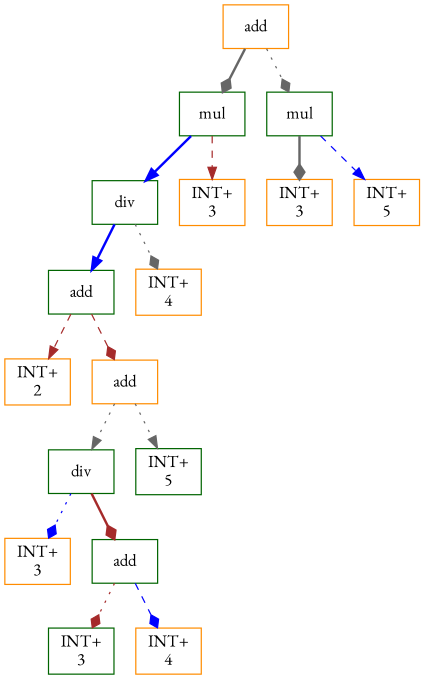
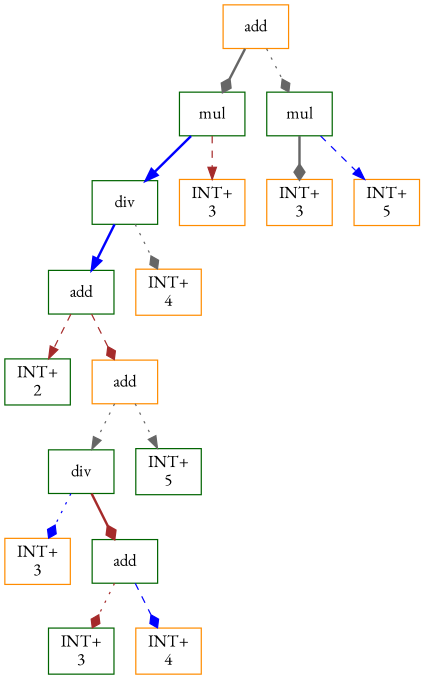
(38, 382) -> (38, 382)
